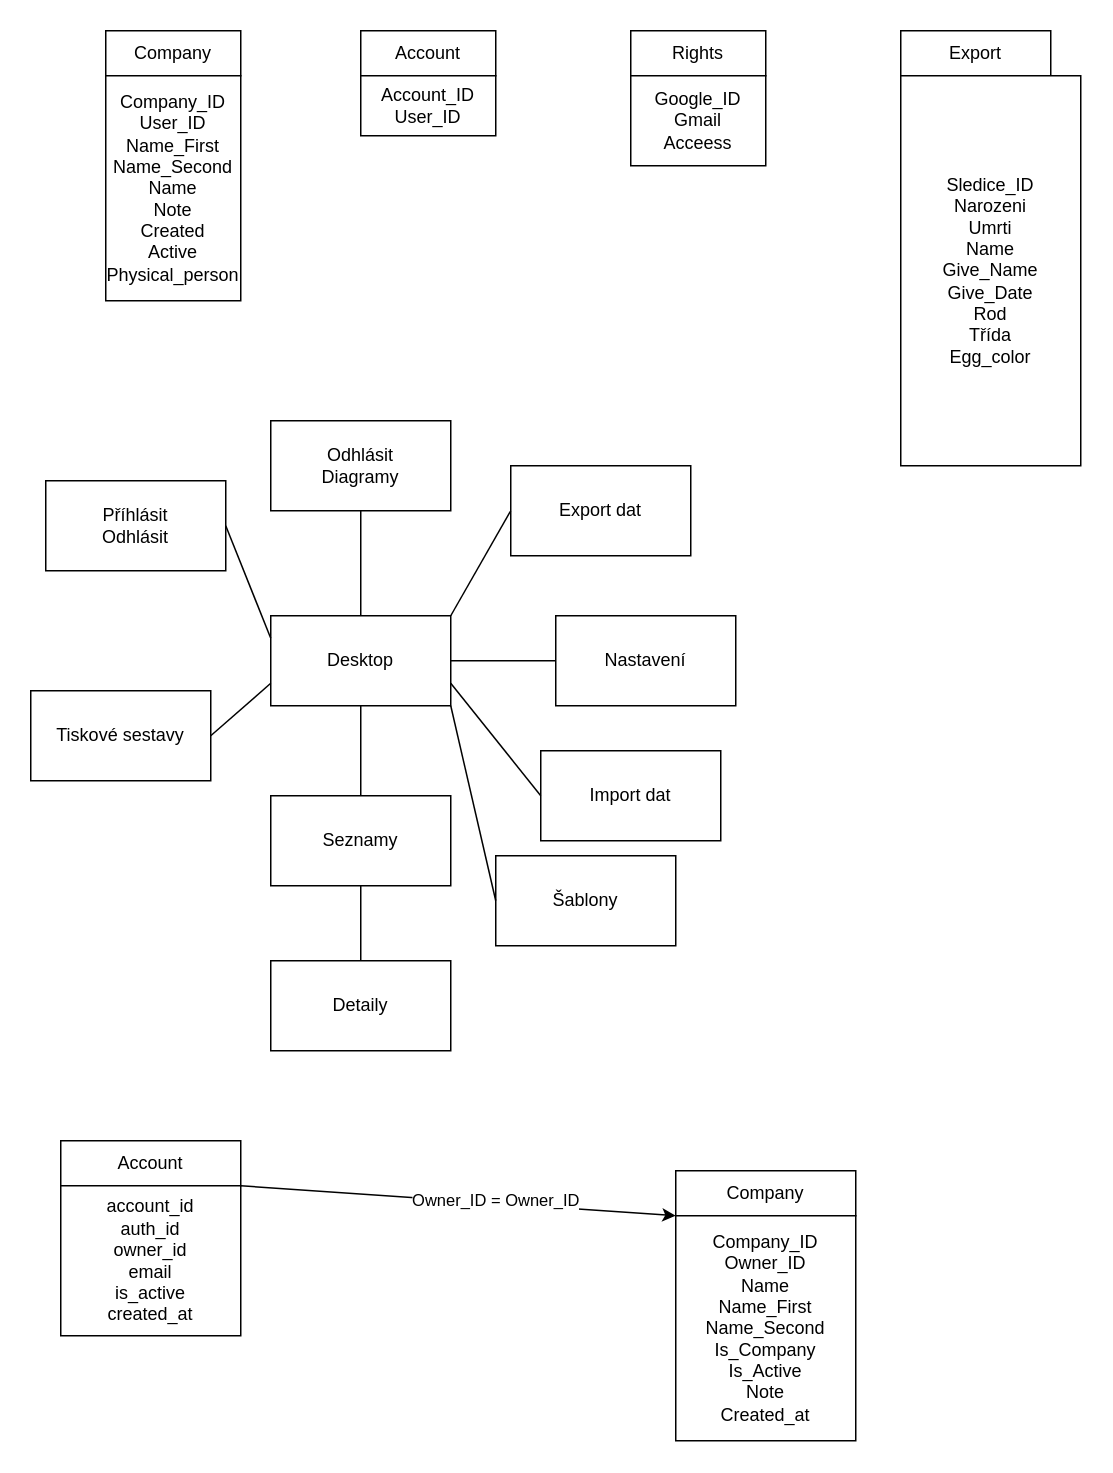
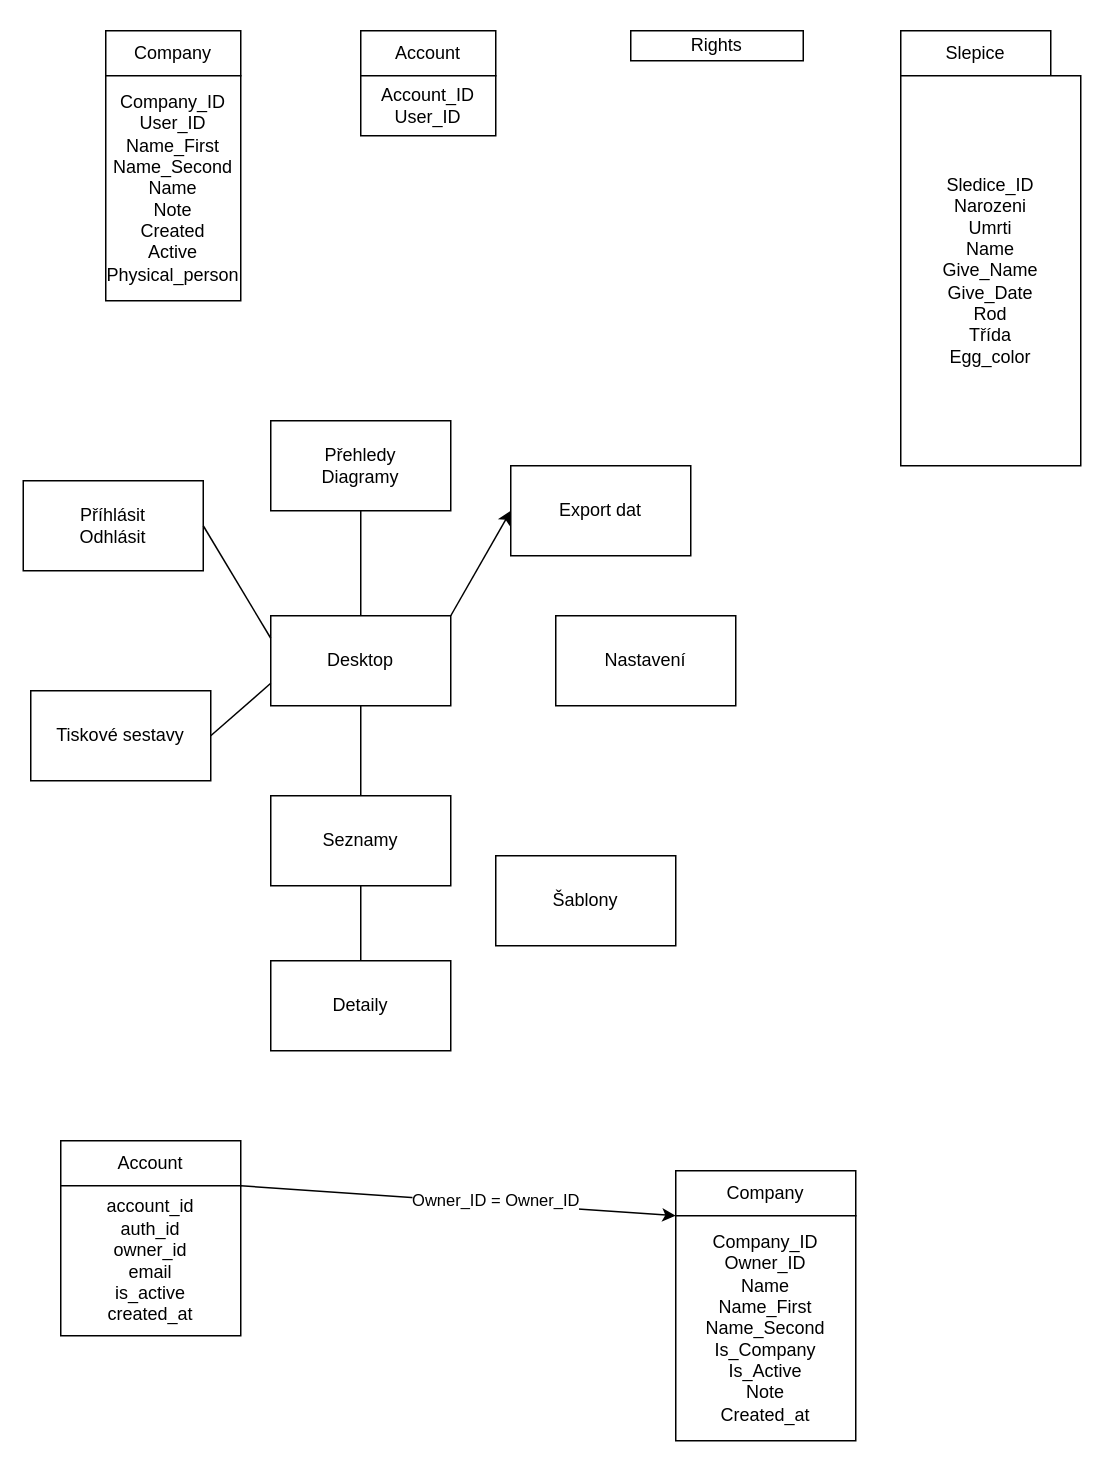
(698, 53) -> (717, 46)
(976, 53) -> (976, 53)
(698, 121) -> none
(361, 466) -> (361, 466)
(507, 517) -> (505, 521)
(136, 526) -> (113, 526)
(503, 661) -> none
(496, 740) -> none
(631, 796) -> none
(473, 802) -> none
